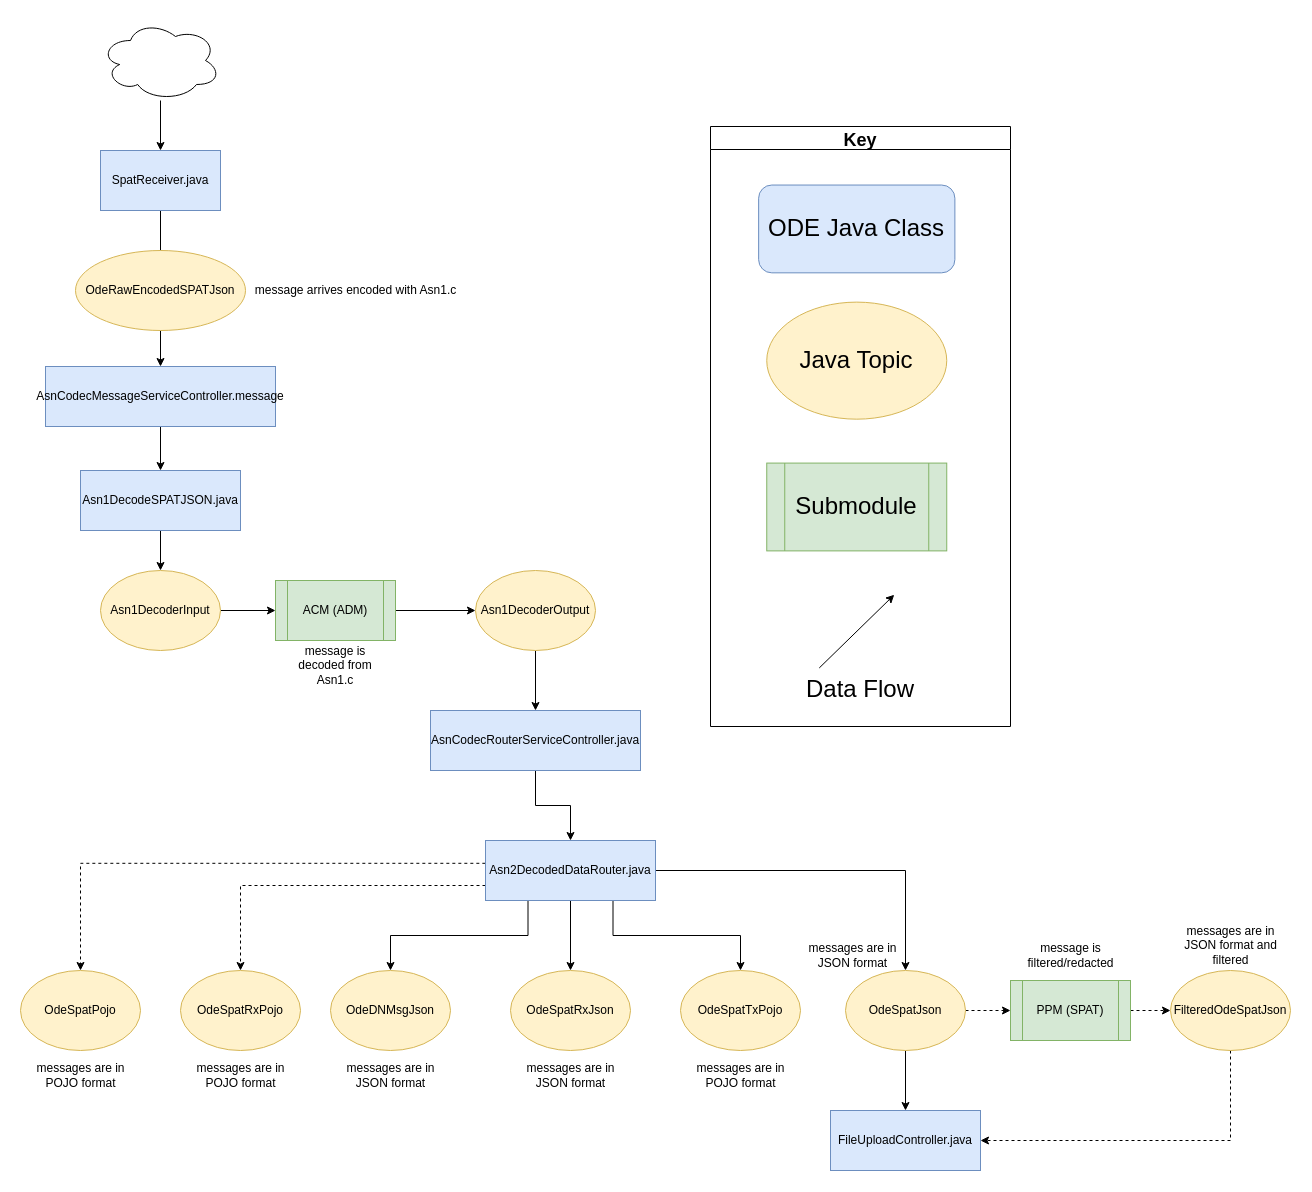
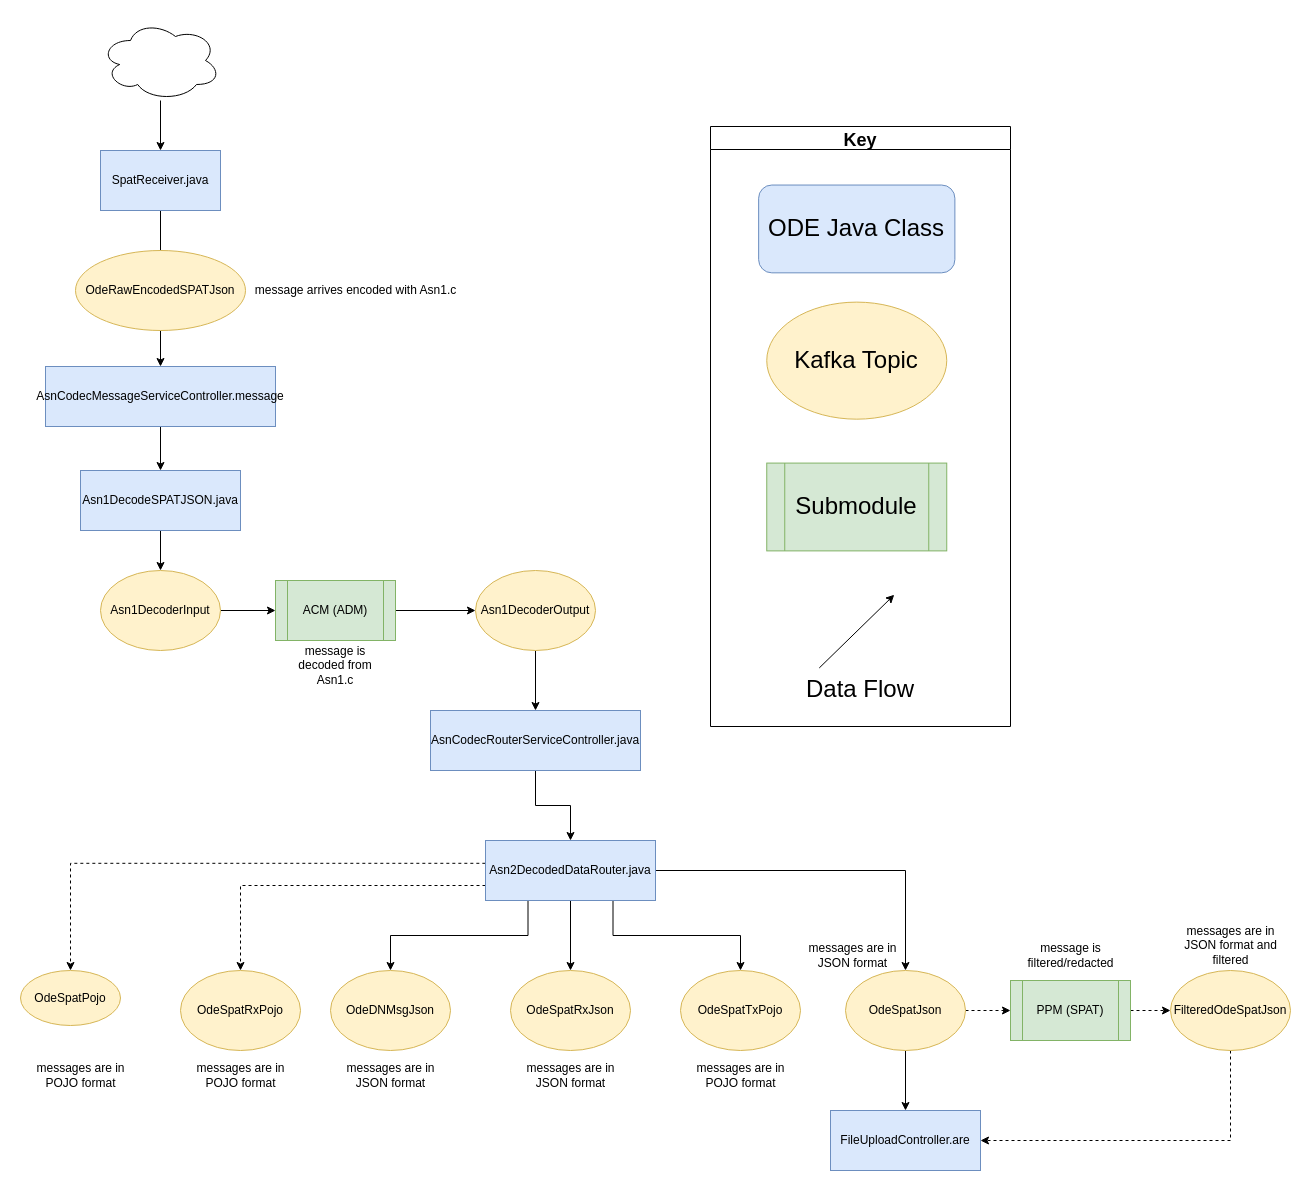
(857, 361) -> (857, 361)
(81, 1011) -> (71, 998)
(906, 1141) -> (906, 1141)
